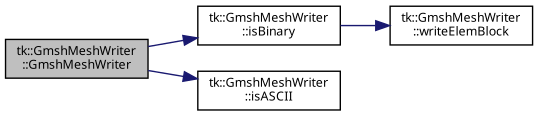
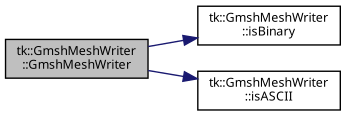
(461, 26) -> none
